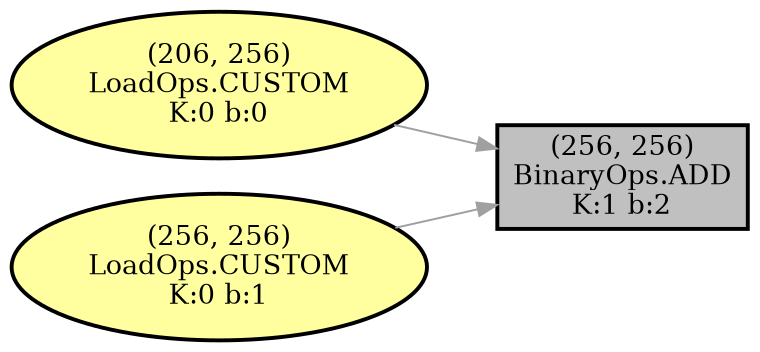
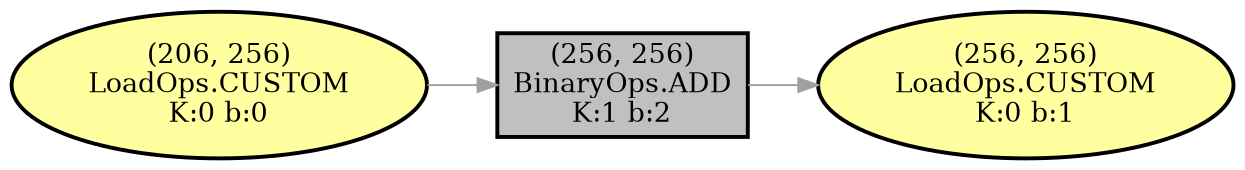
(437, 219) -> (773, 85)
